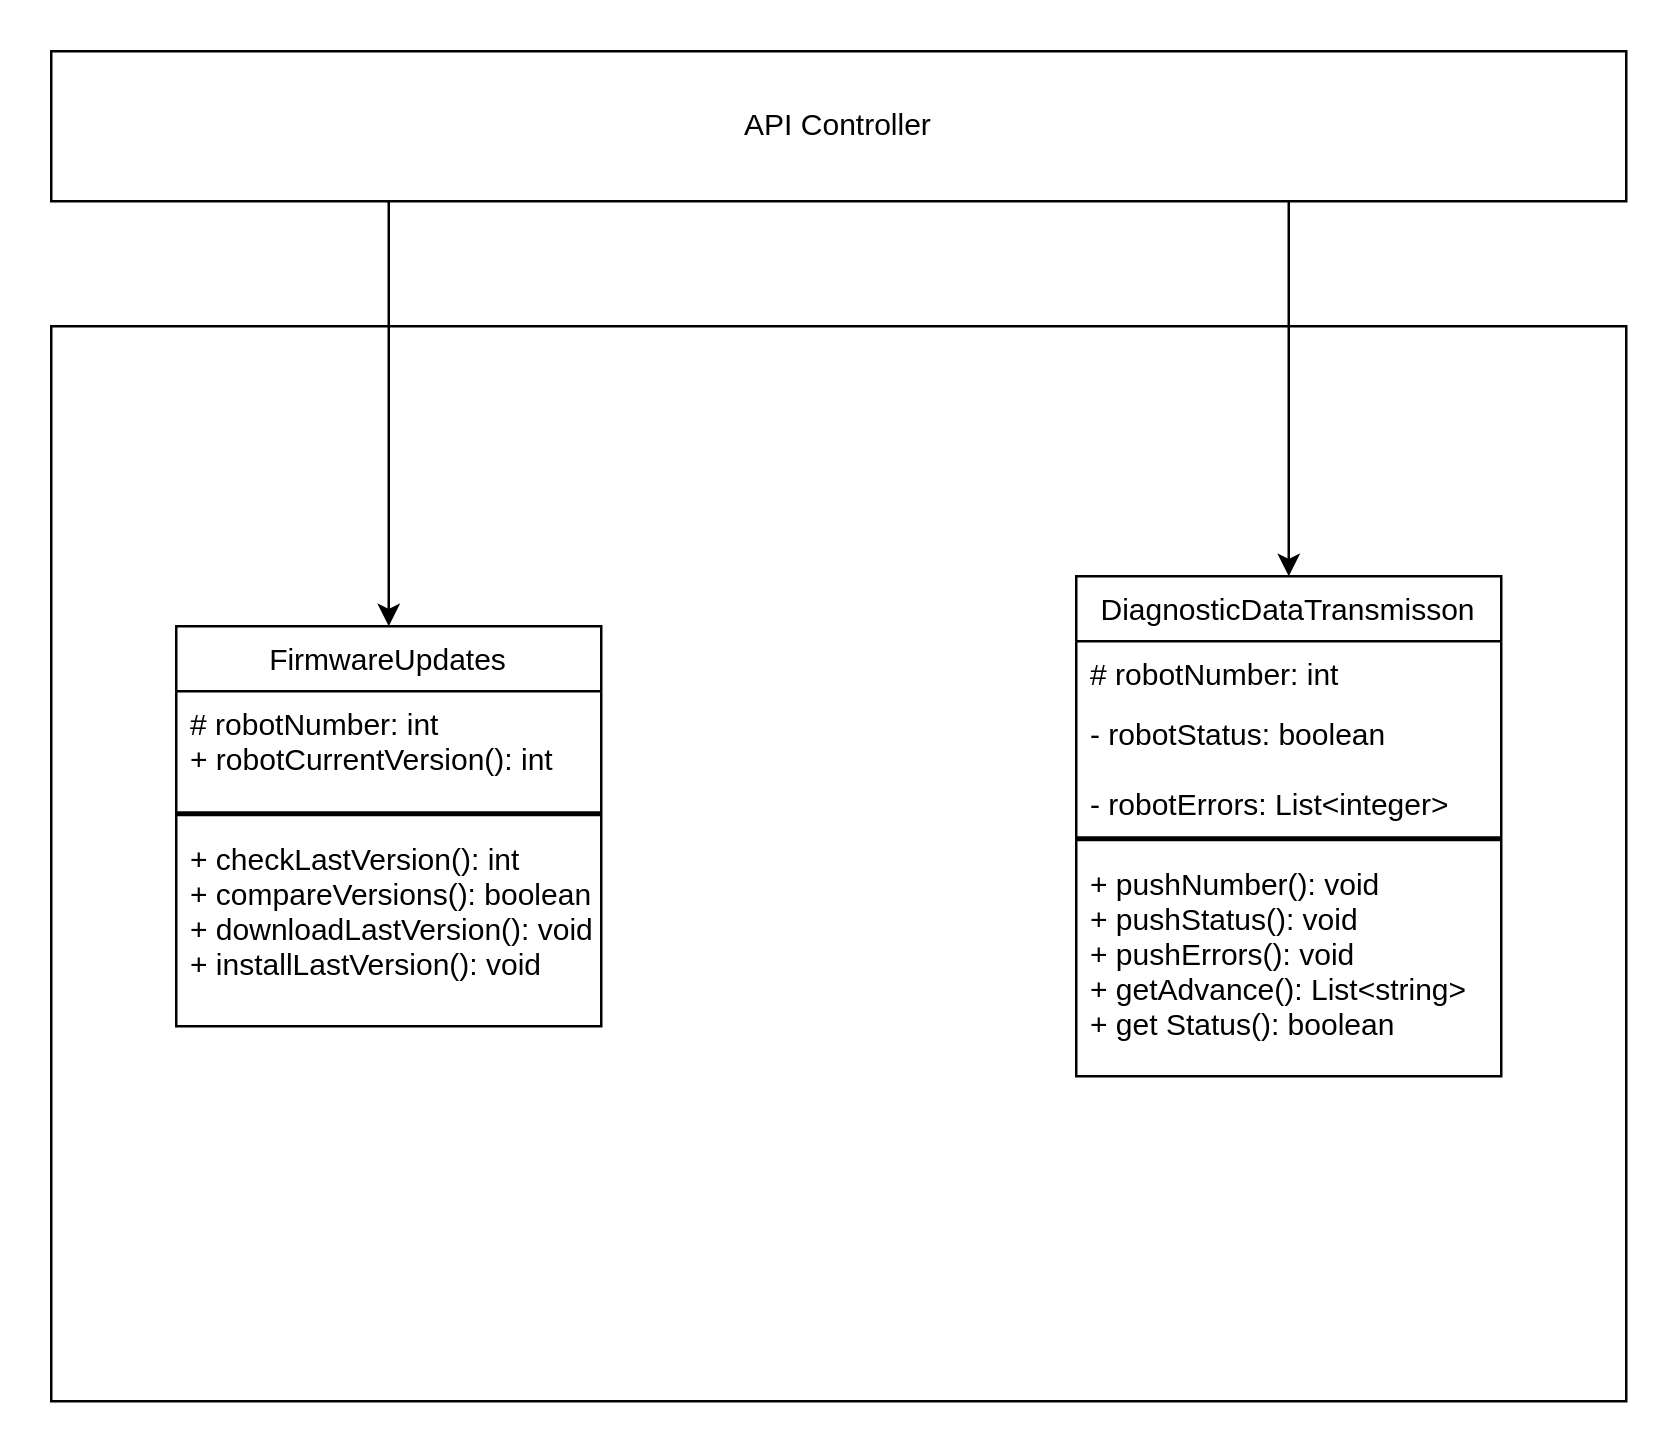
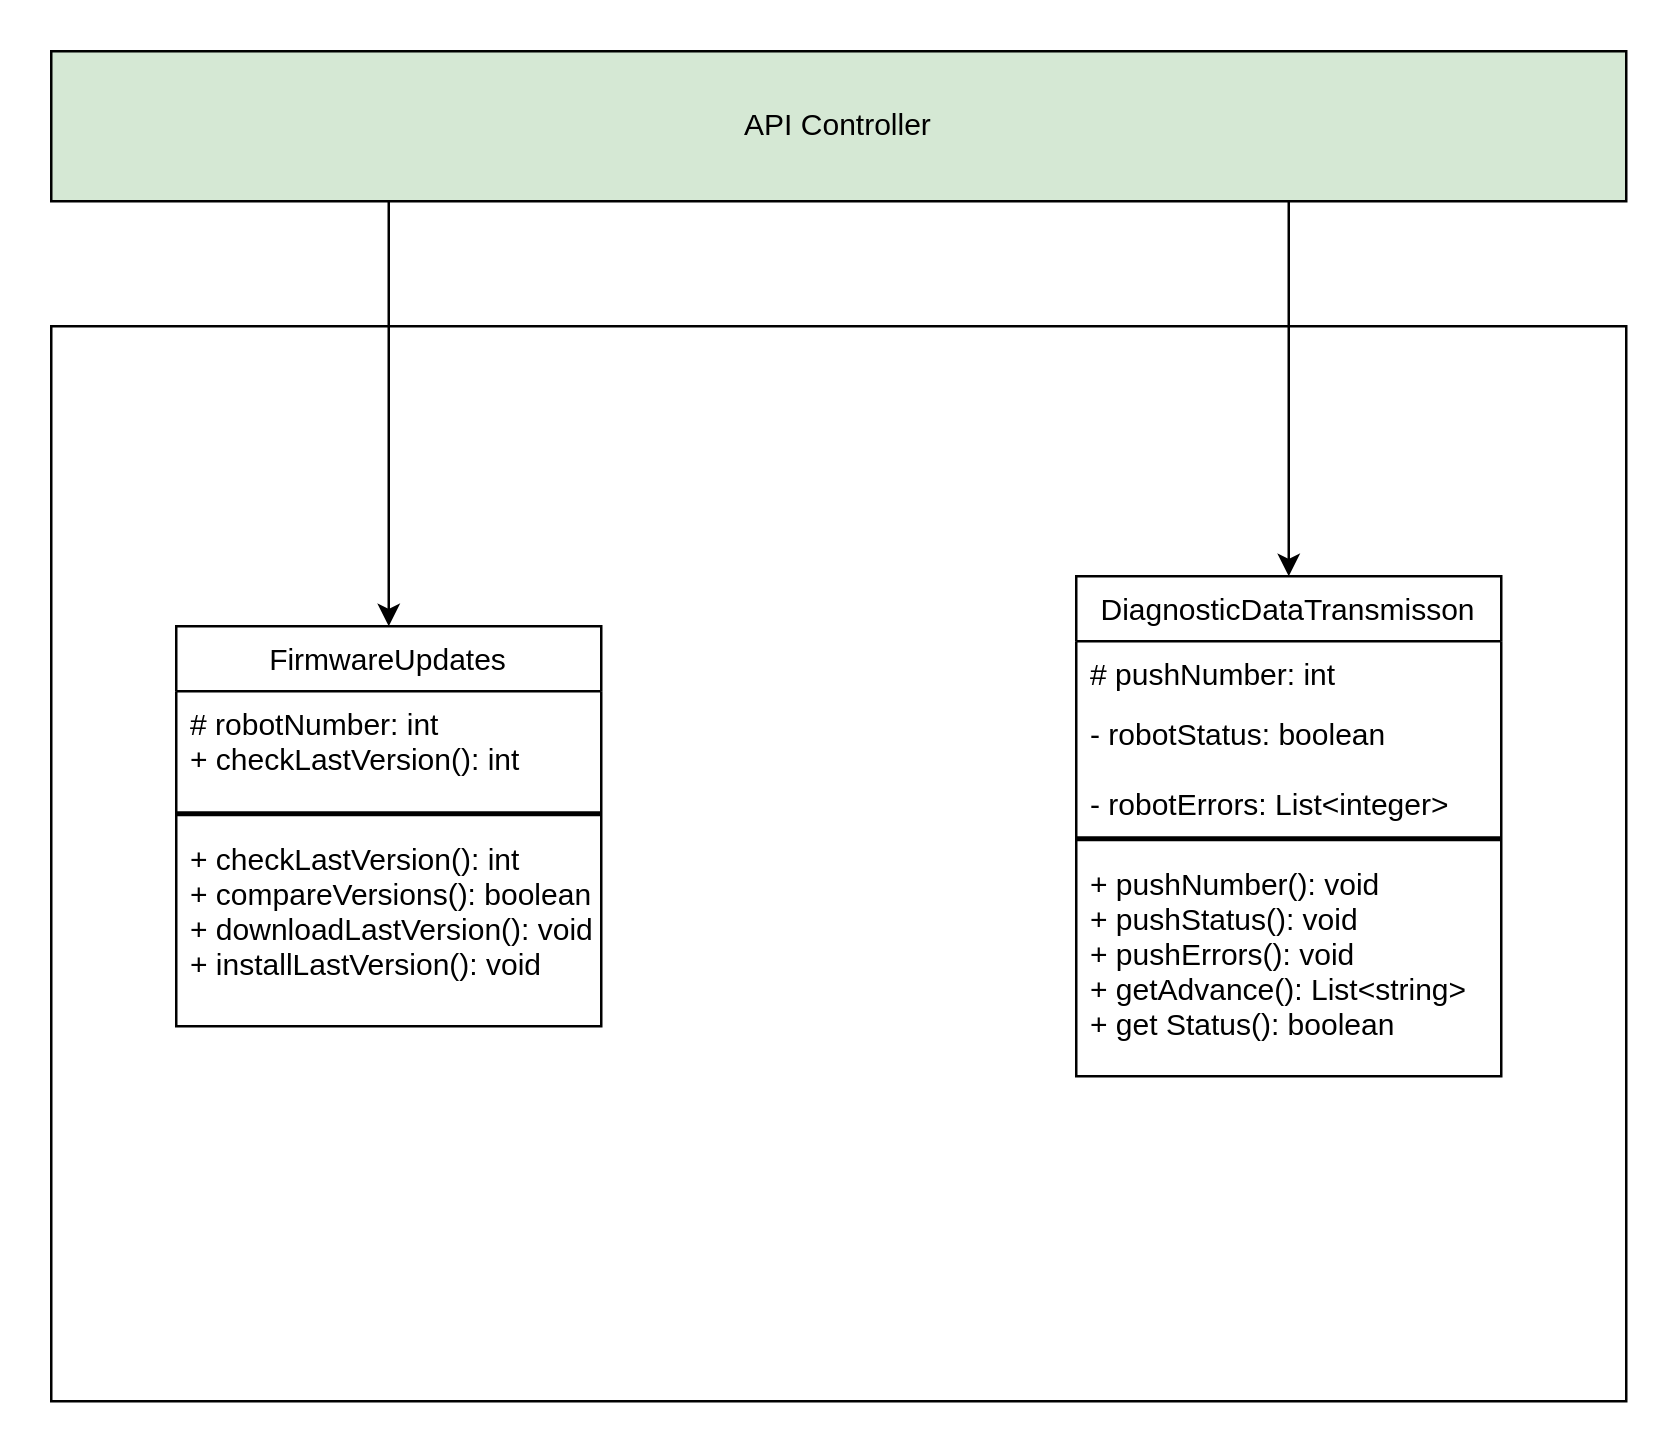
(839, 126) -> (839, 126)
(1226, 675) -> (1217, 675)
(326, 725) -> (326, 725)
